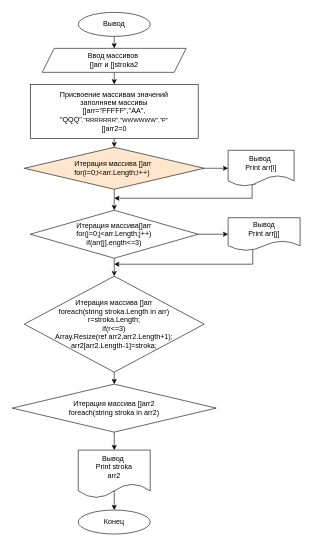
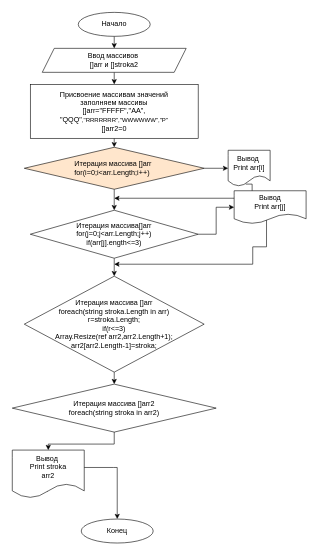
(114, 24) -> (114, 24)
(261, 168) -> (249, 168)
(264, 234) -> (270, 207)
(114, 474) -> (48, 474)
(114, 522) -> (117, 531)
